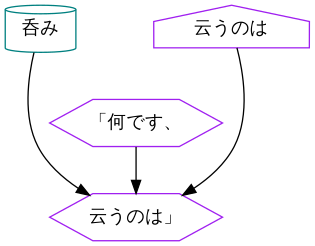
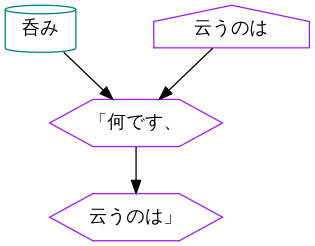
(241, 127) -> (191, 69)
(32, 129) -> (83, 71)
